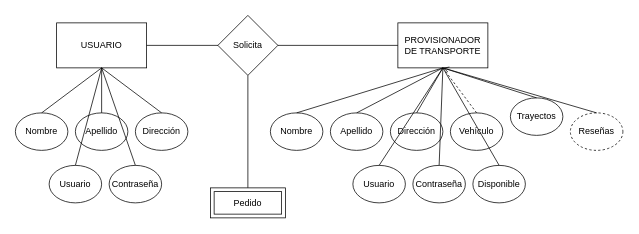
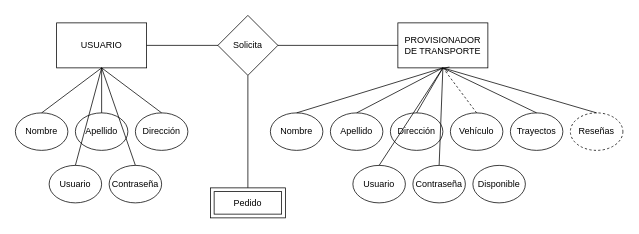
(537, 117) -> (537, 132)
(475, 124) -> none
